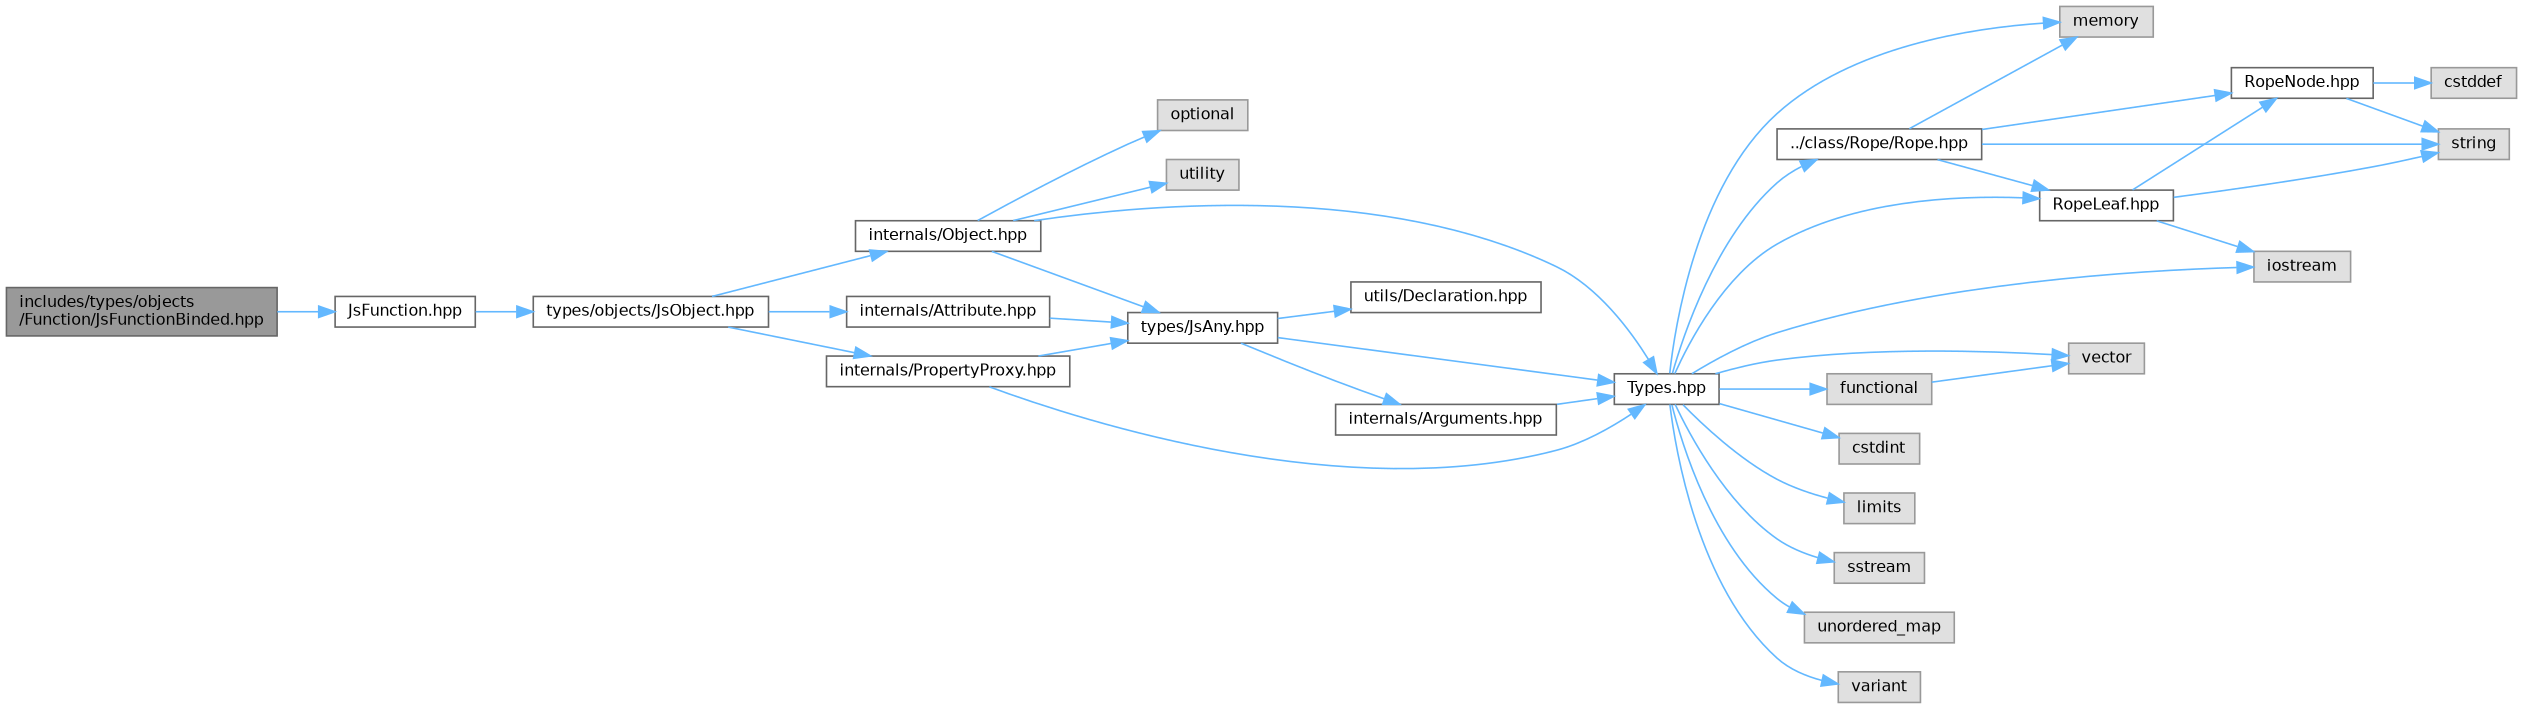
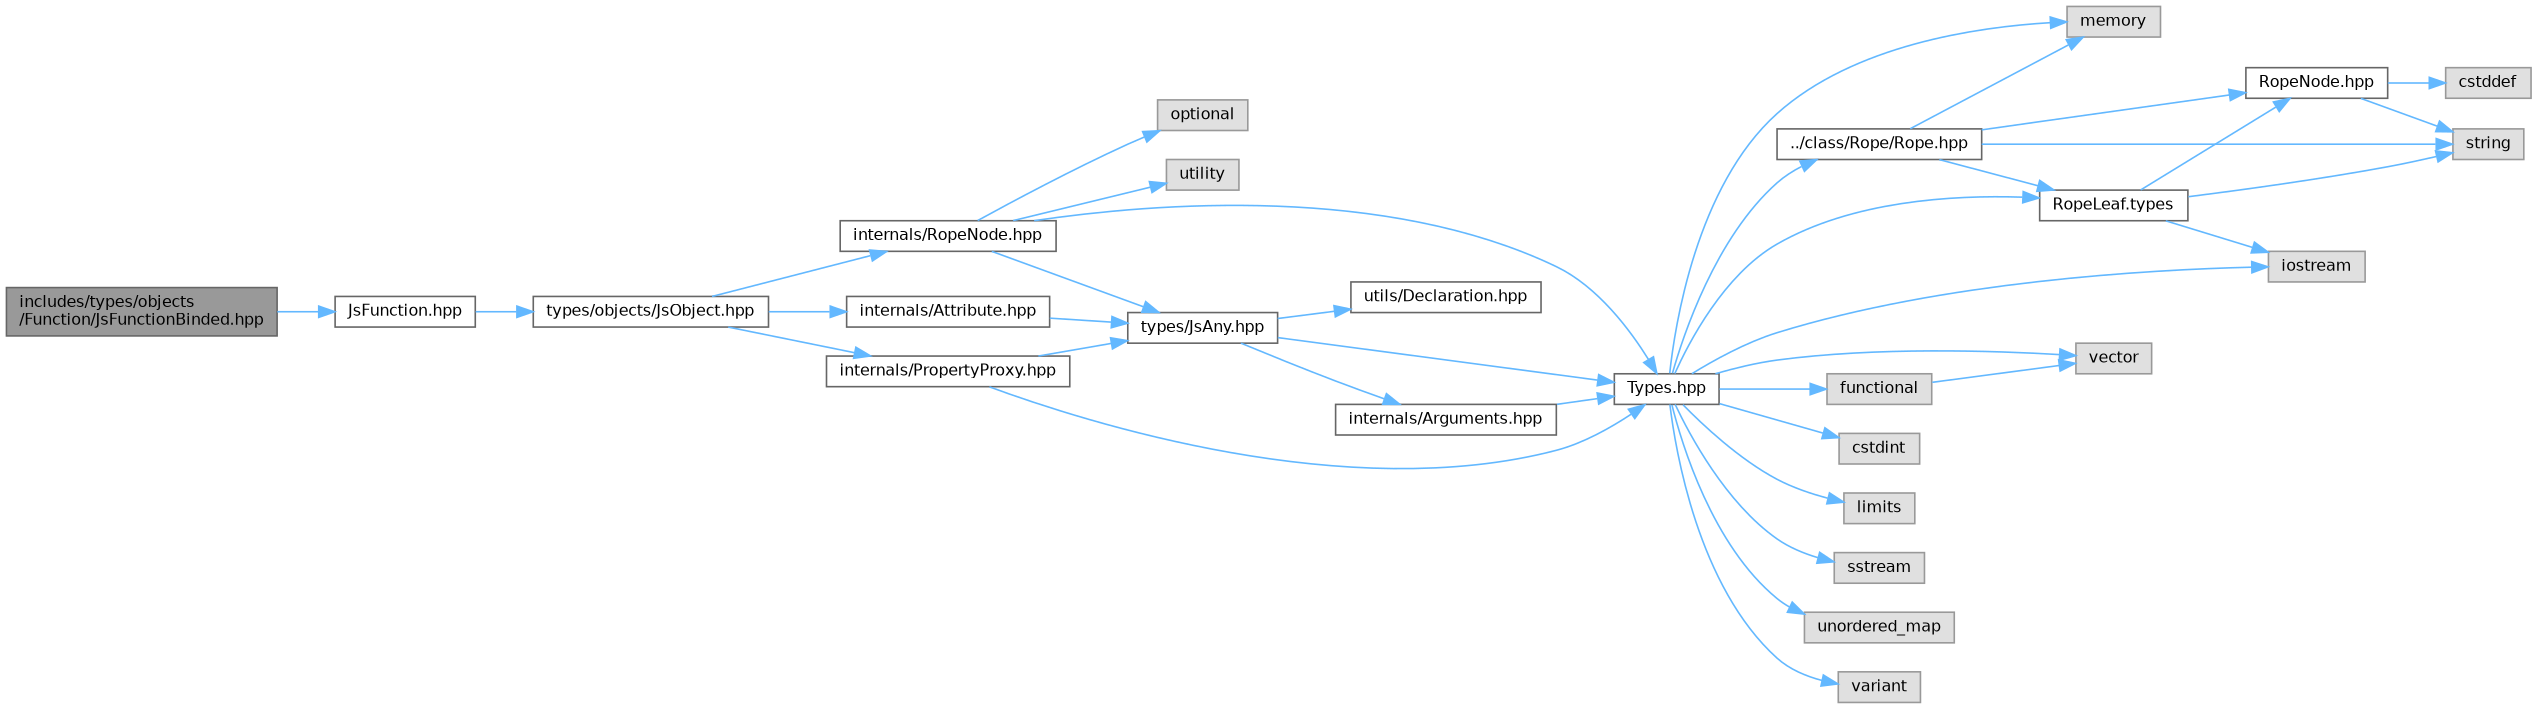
(2107, 205) -> (2114, 205)
(948, 236) -> (948, 236)
